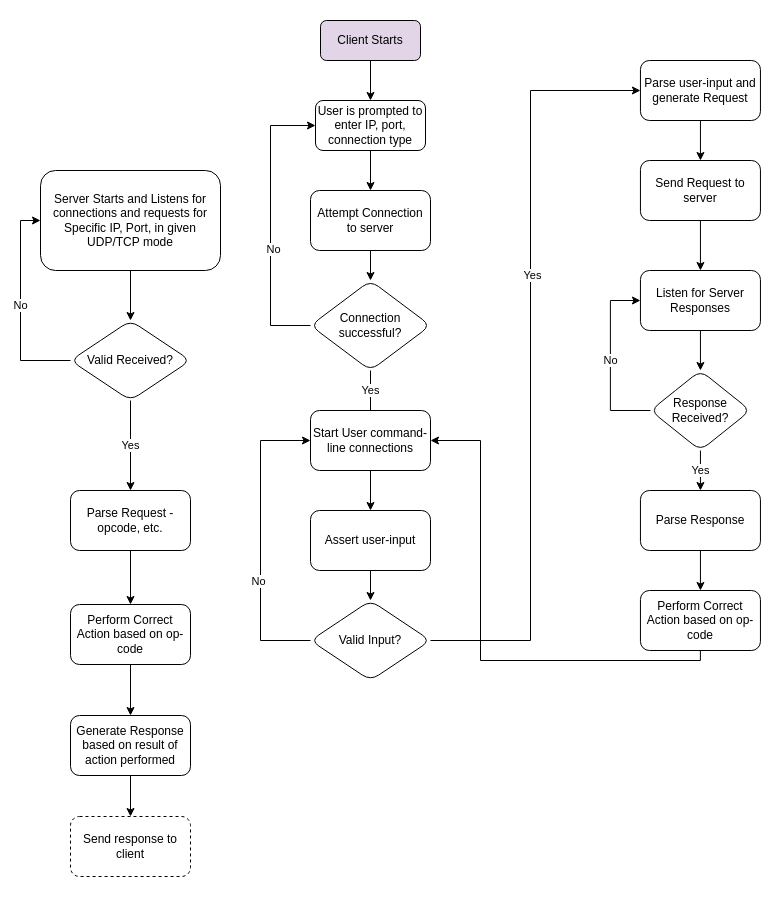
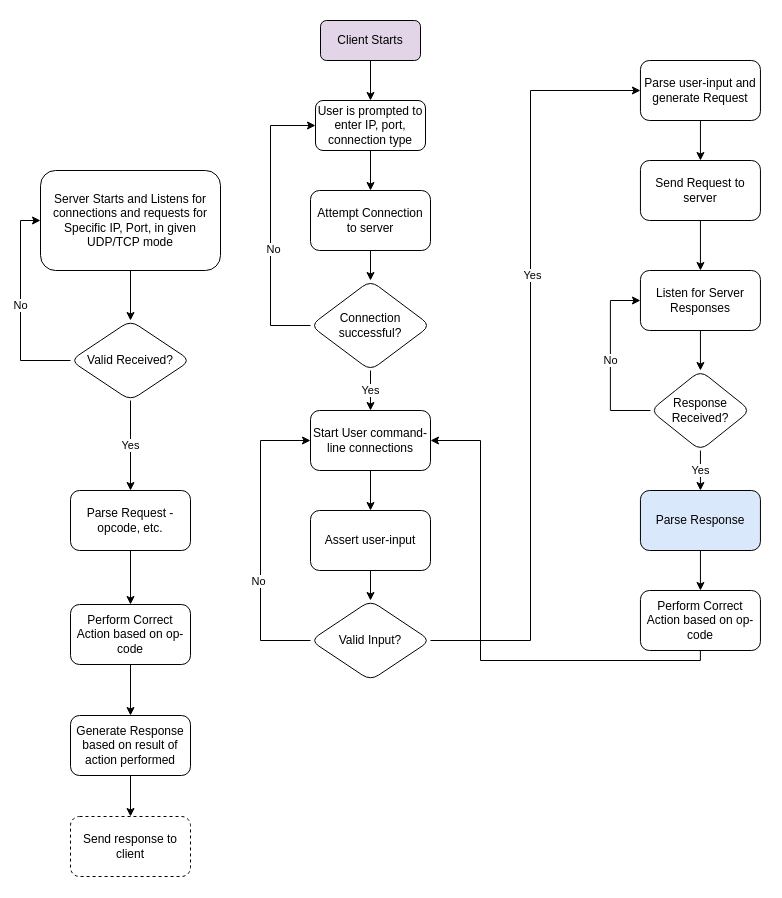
(371, 405) -> (371, 402)
(700, 521) -> (700, 521)
